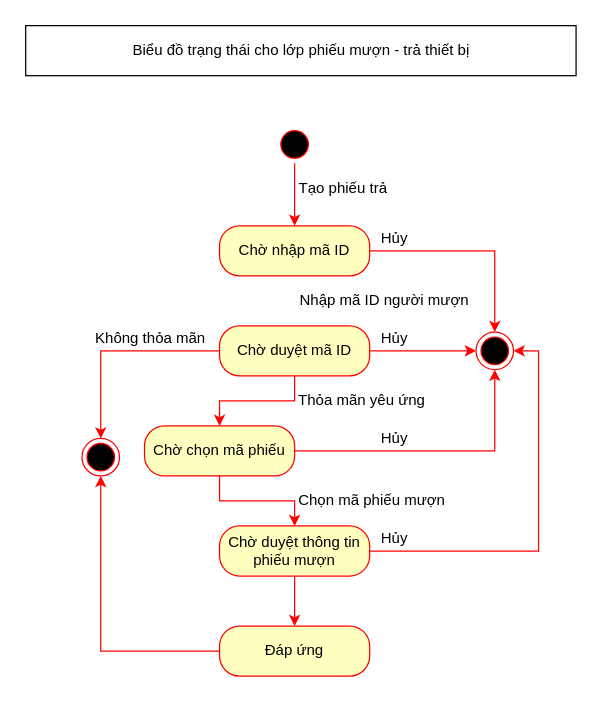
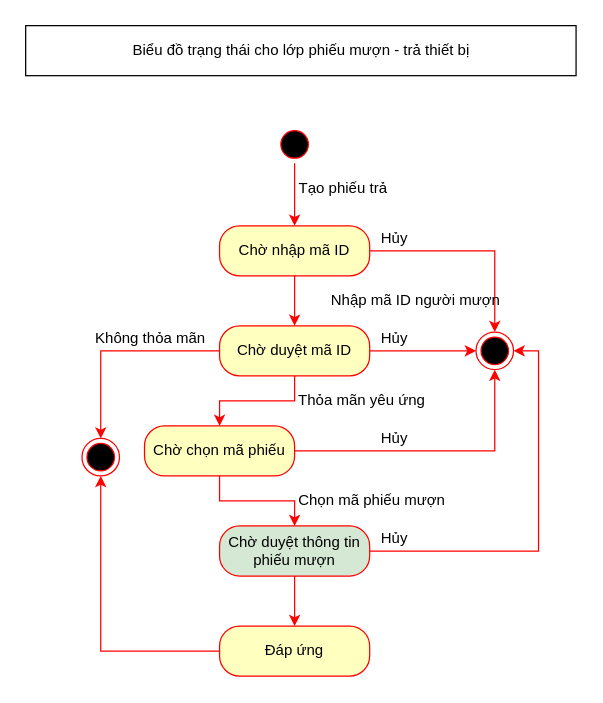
none -> (294, 297)
(384, 301) -> (416, 301)
(294, 551) -> (294, 551)
